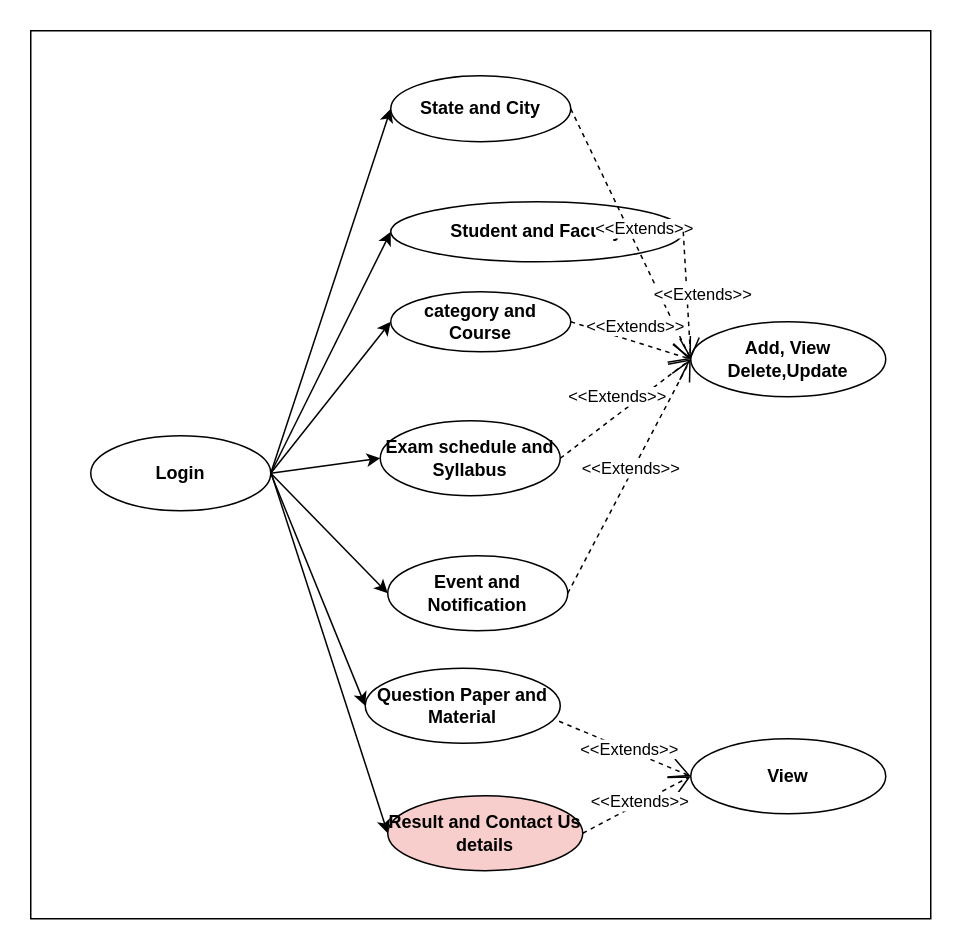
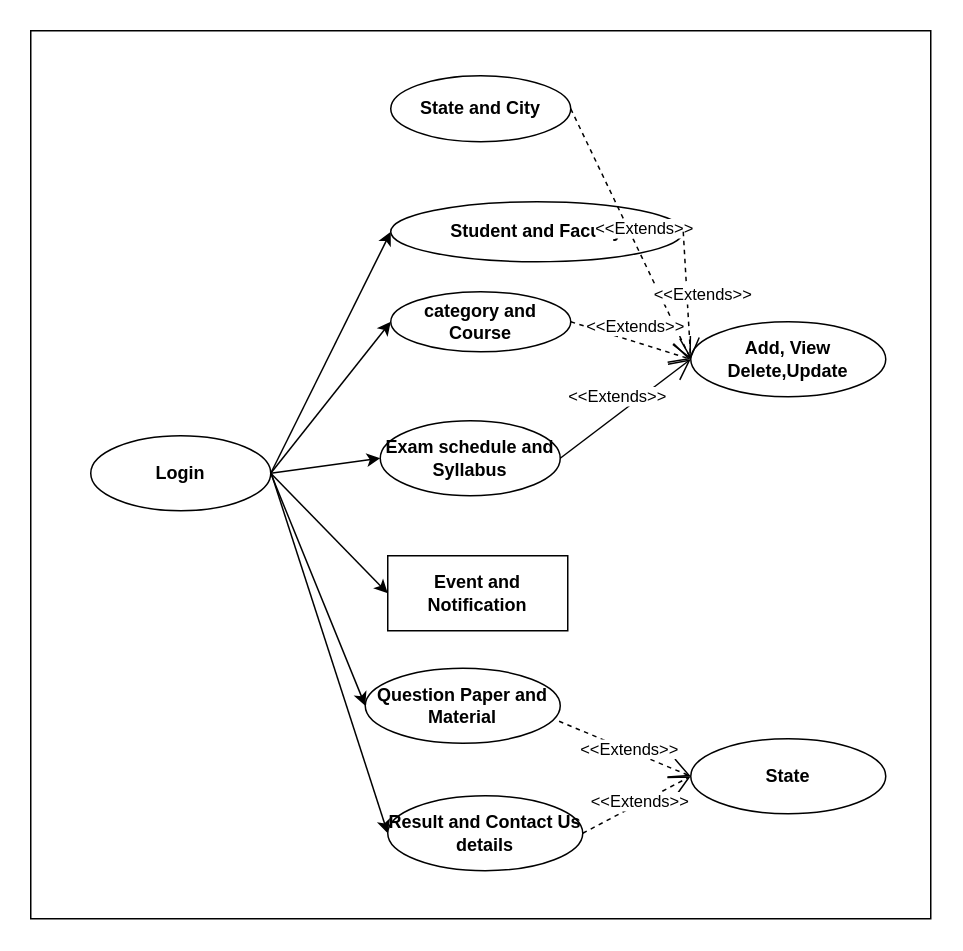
(332, 286) -> none
(594, 433) -> (594, 433)
(624, 486) -> none
(478, 593) -> (478, 593)
(788, 776) -> (788, 776)
(485, 833) -> (485, 833)
